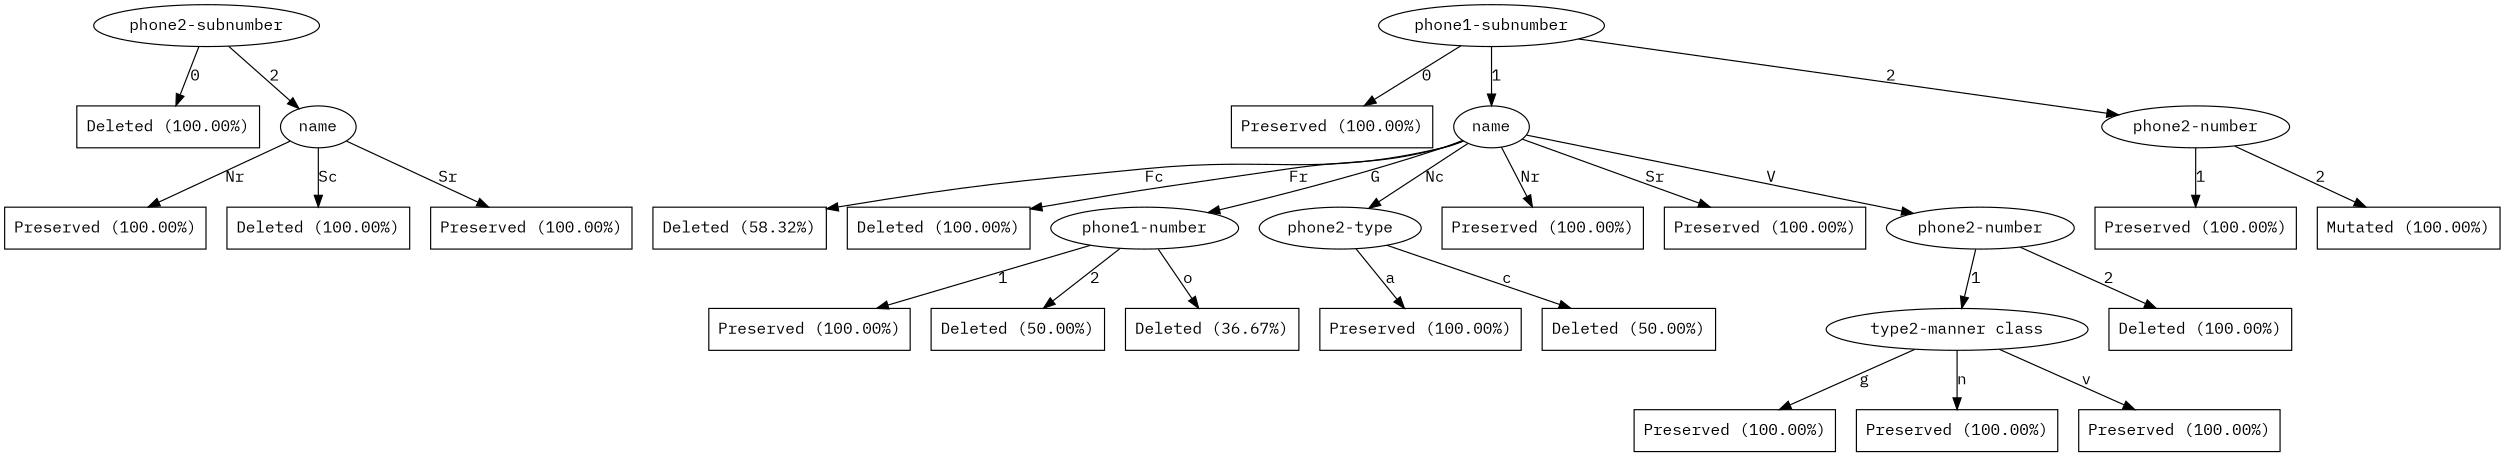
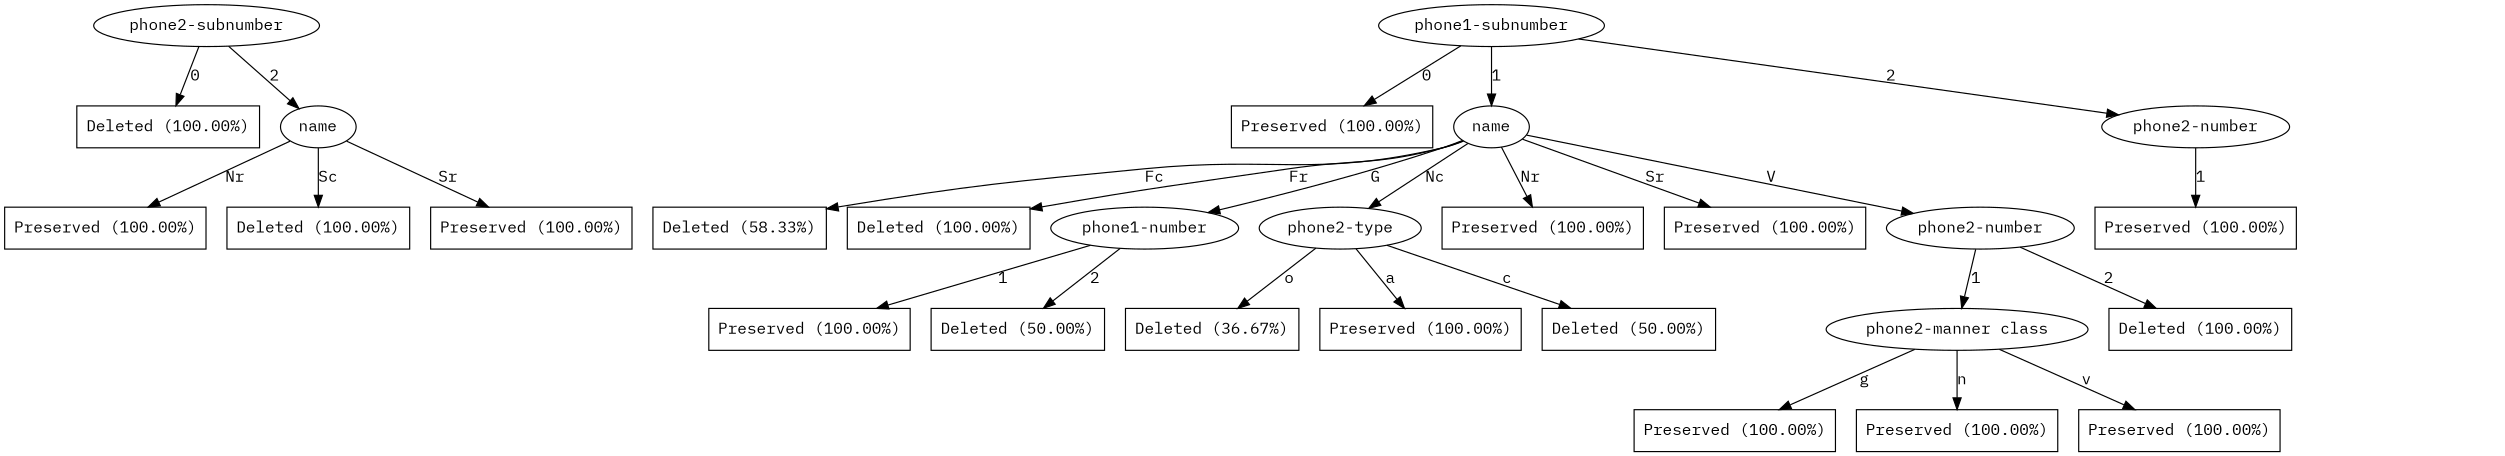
(740, 228) -> (740, 228)
(2409, 228) -> none
(1175, 274) -> (1281, 275)
(1957, 329) -> (1957, 329)
